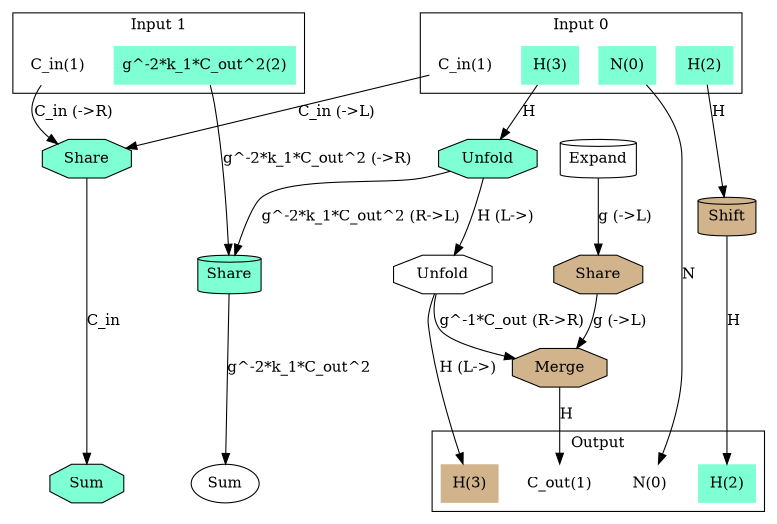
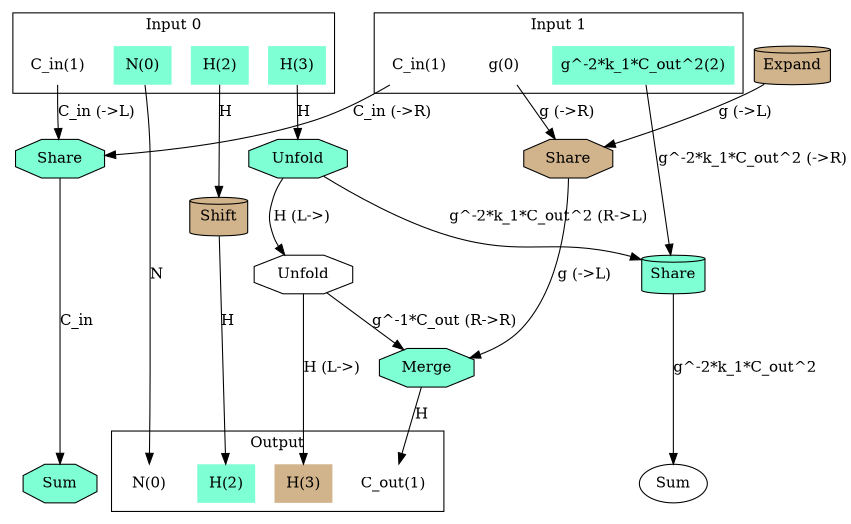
none -> (504, 65)
(598, 159) -> (792, 65)
(560, 368) -> (427, 368)
